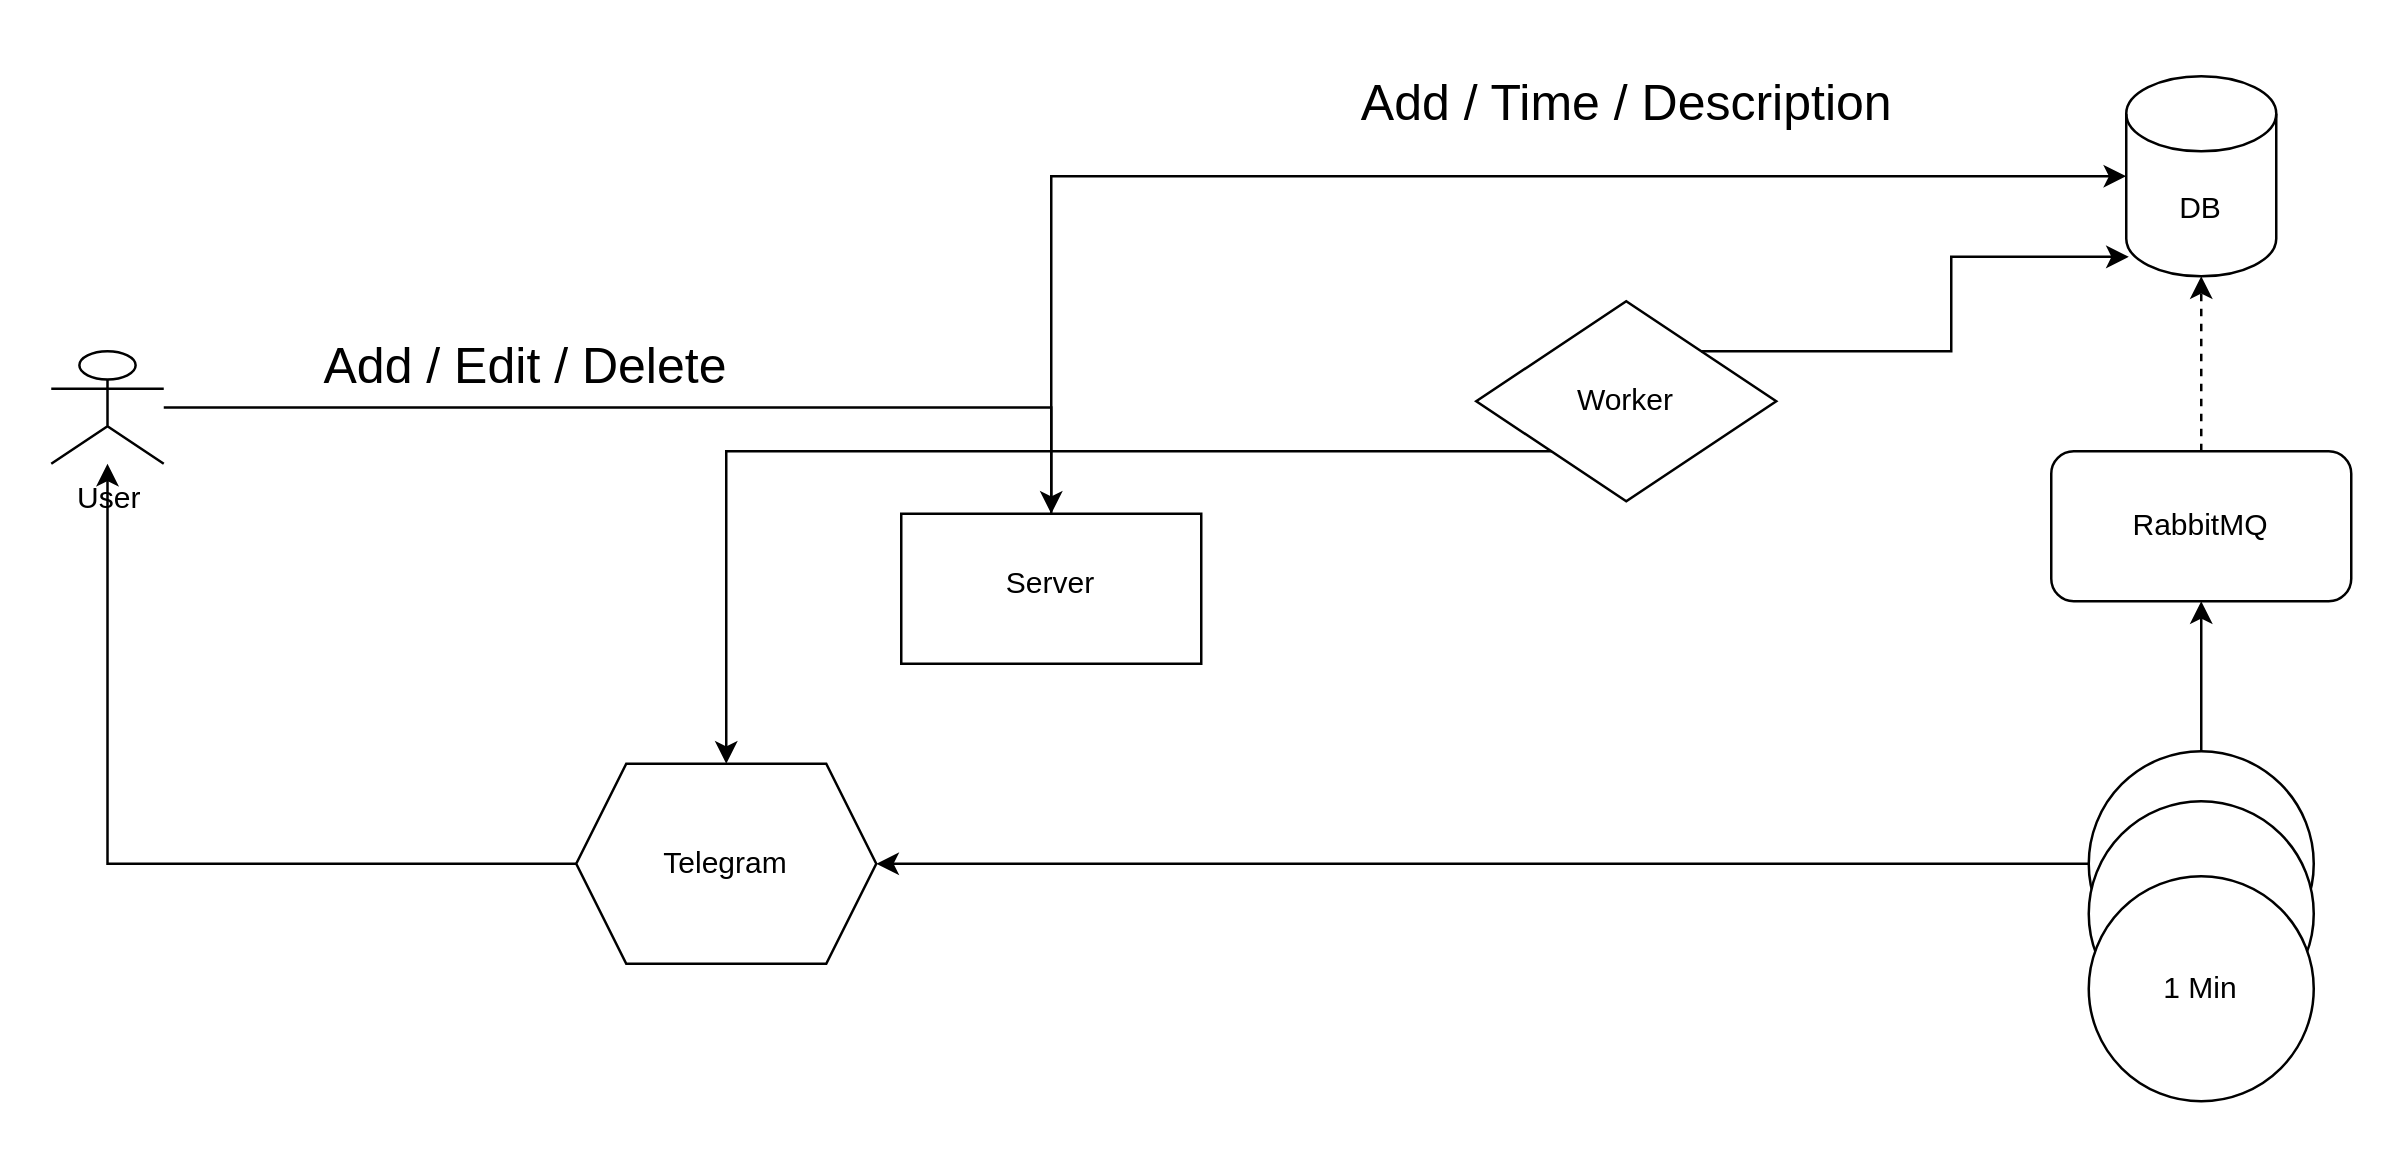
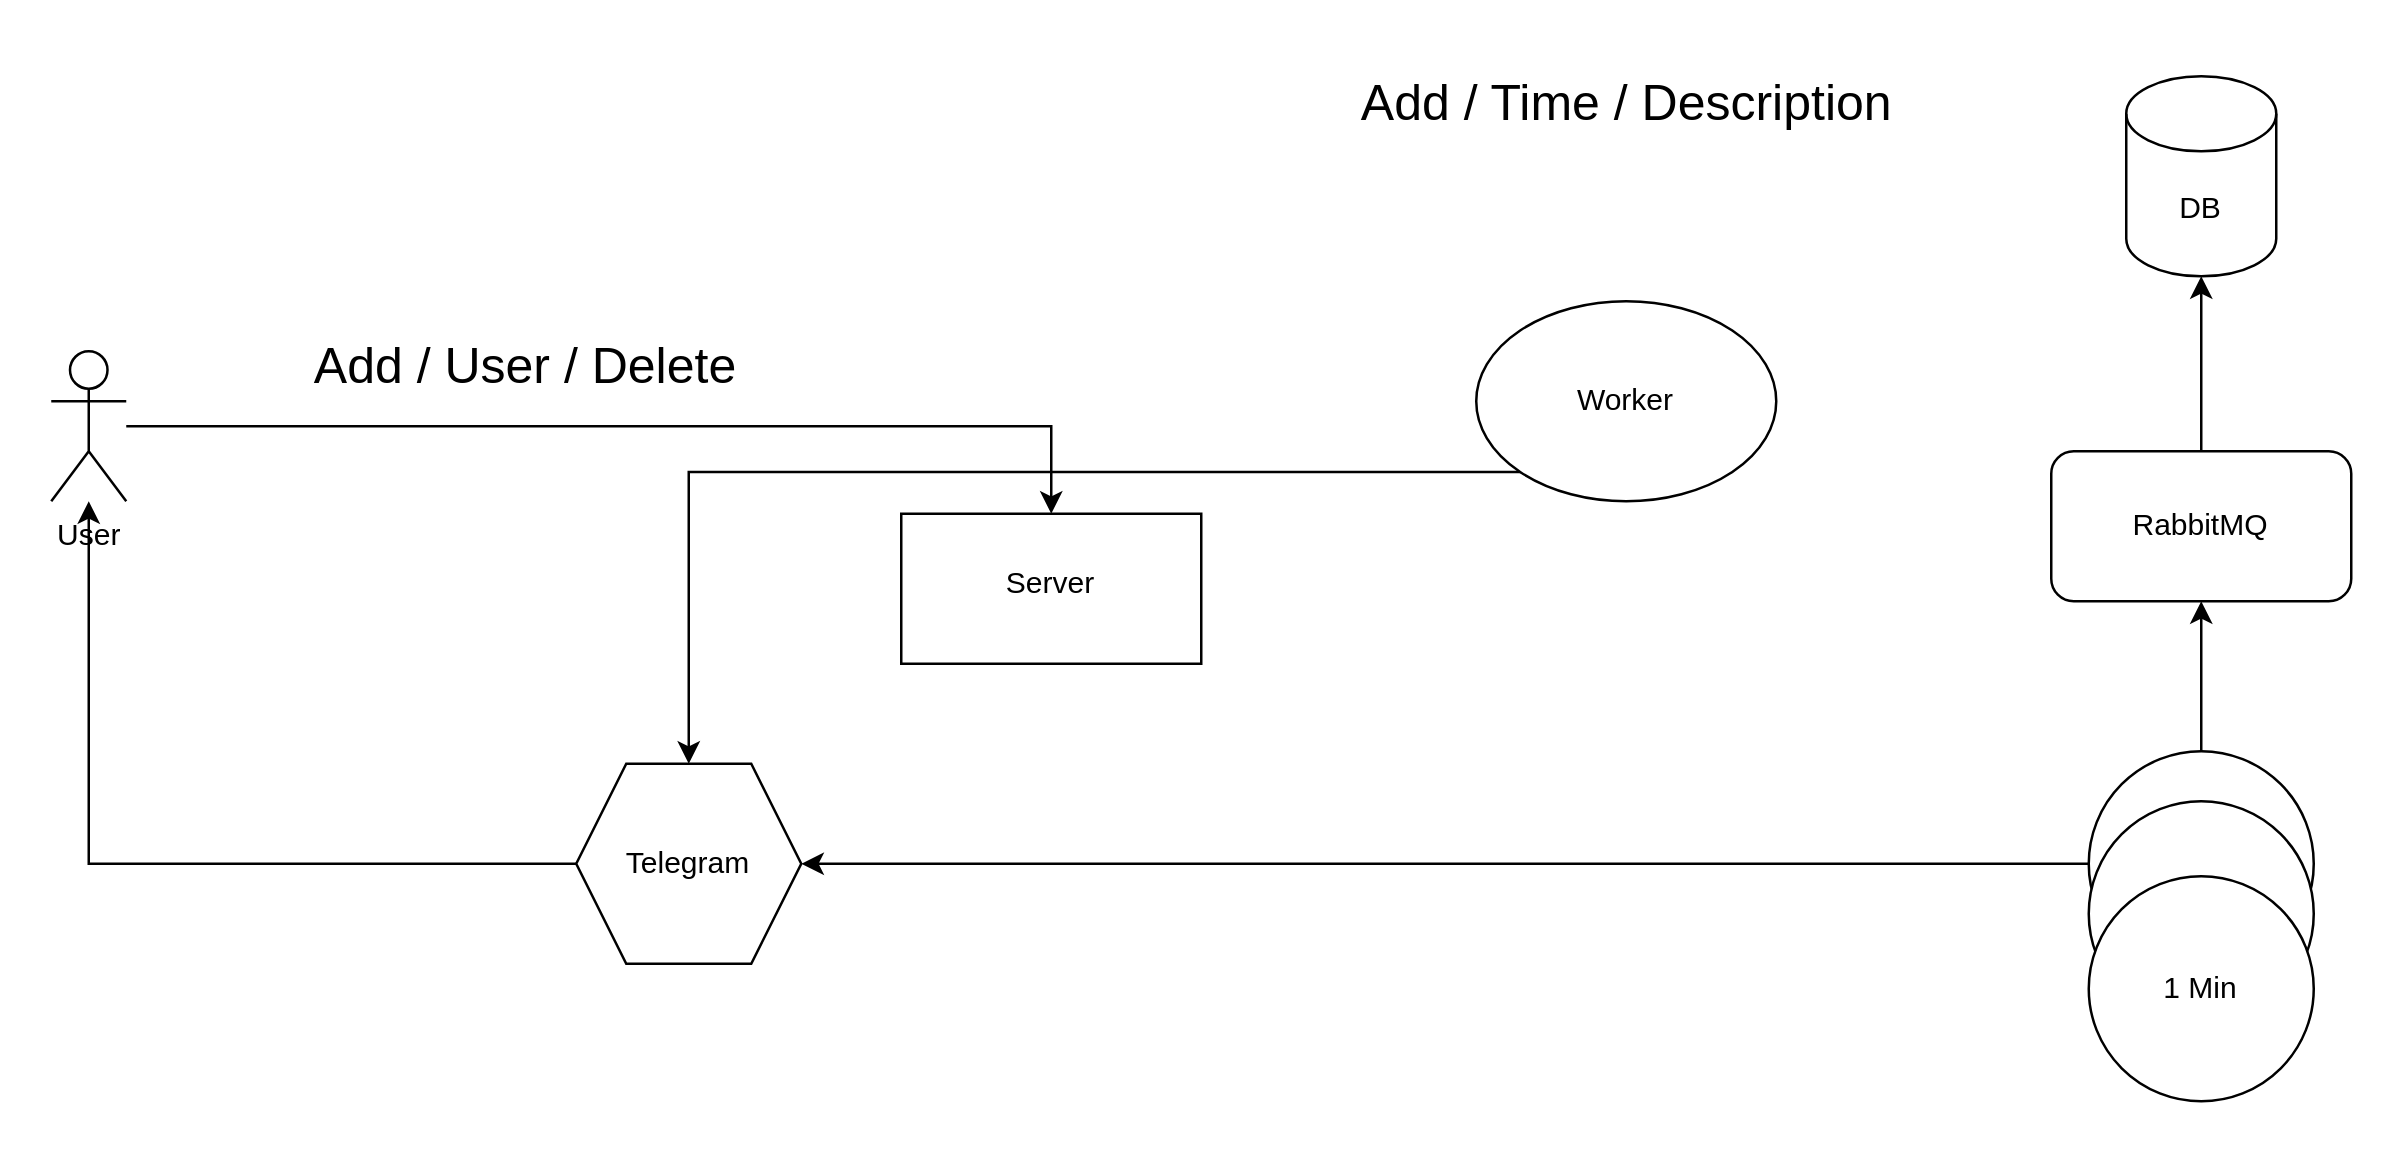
(1467, 176) -> none
(1951, 349) -> none
(526, 364) -> (526, 364)
(2201, 374) -> (2201, 374)
(1626, 401) -> (1626, 401)
(108, 408) -> (89, 426)
(726, 864) -> (689, 864)
